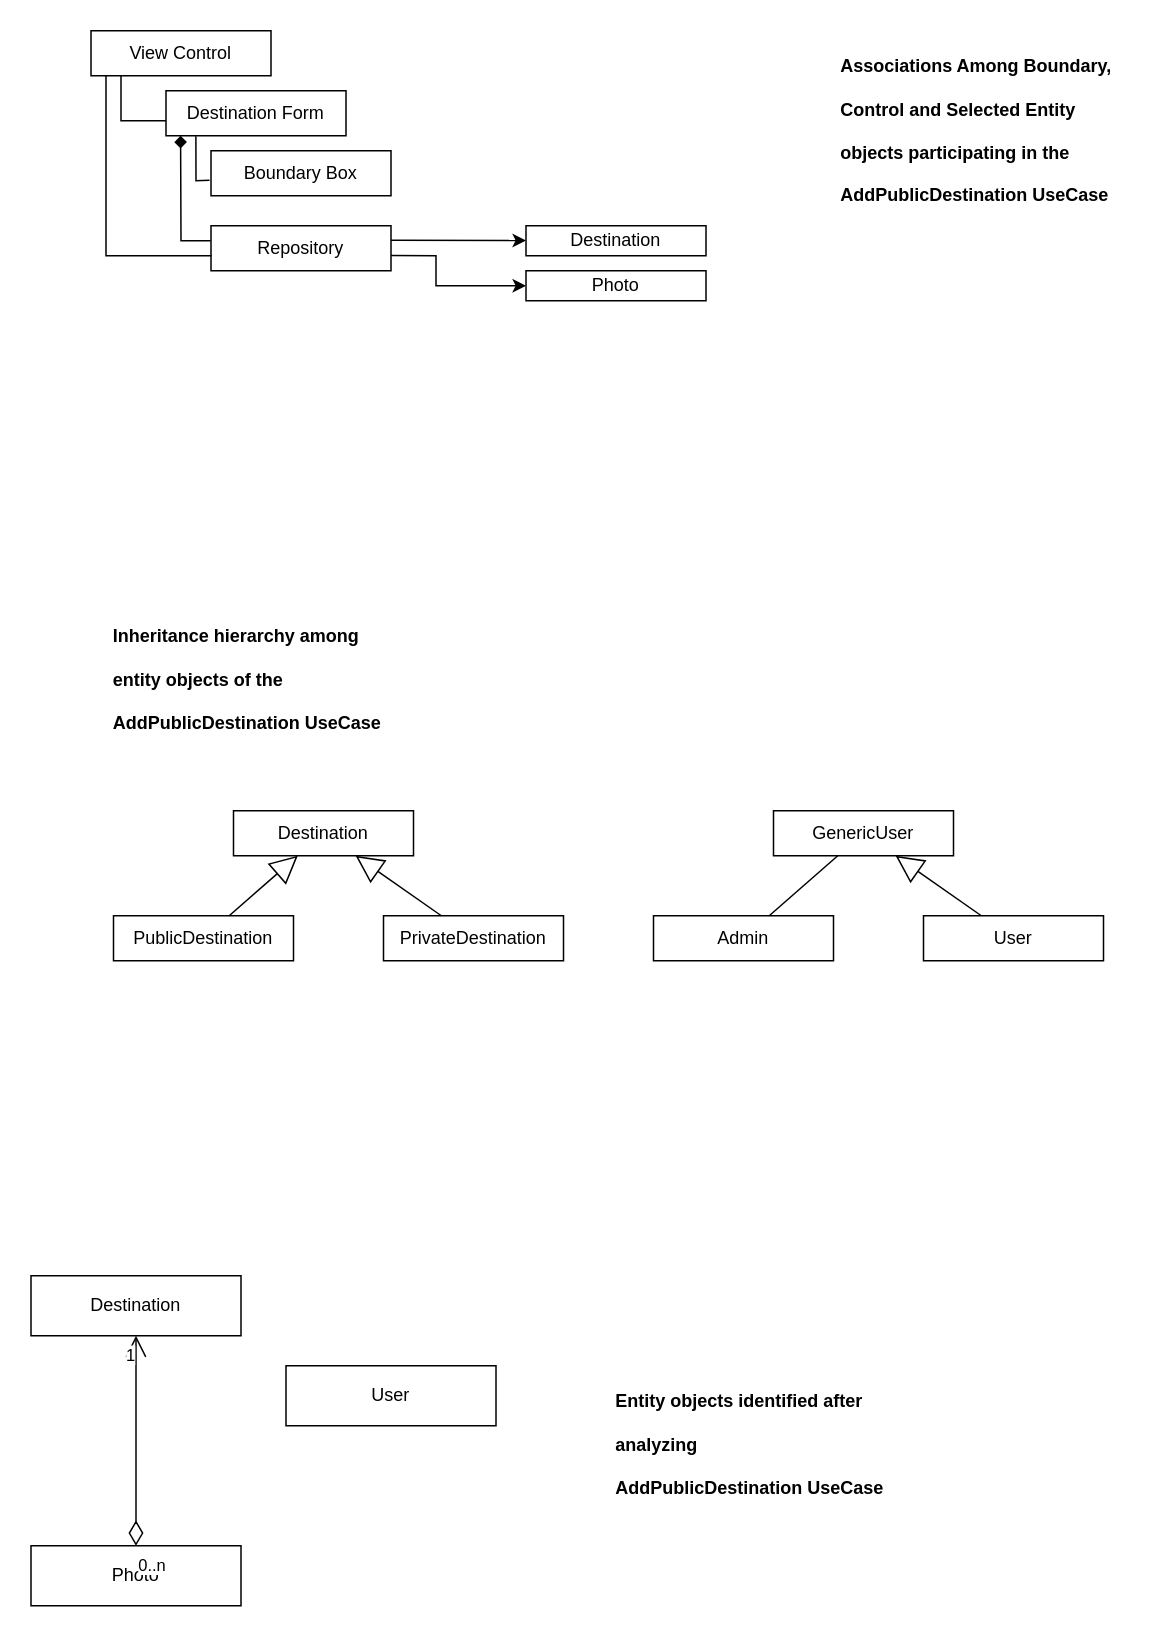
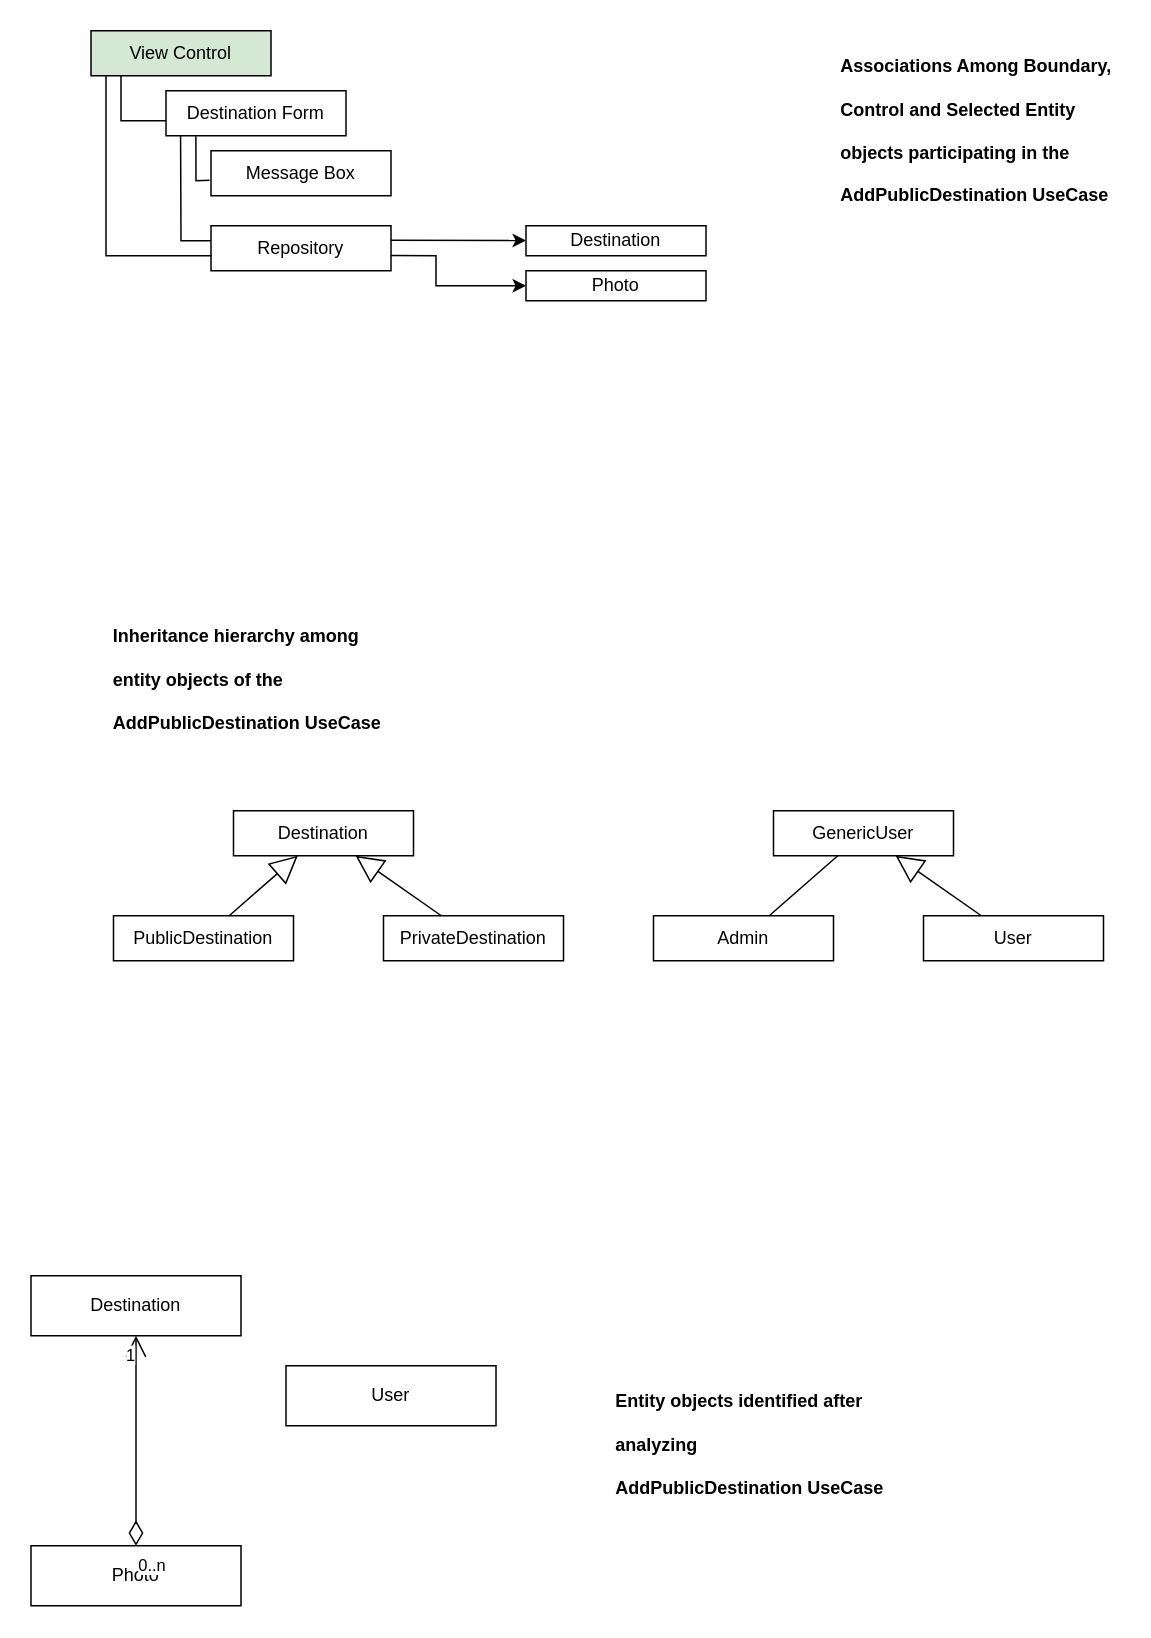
(181, 53) -> (181, 53)
(180, 148) -> (180, 142)
(301, 173) -> (301, 173)
